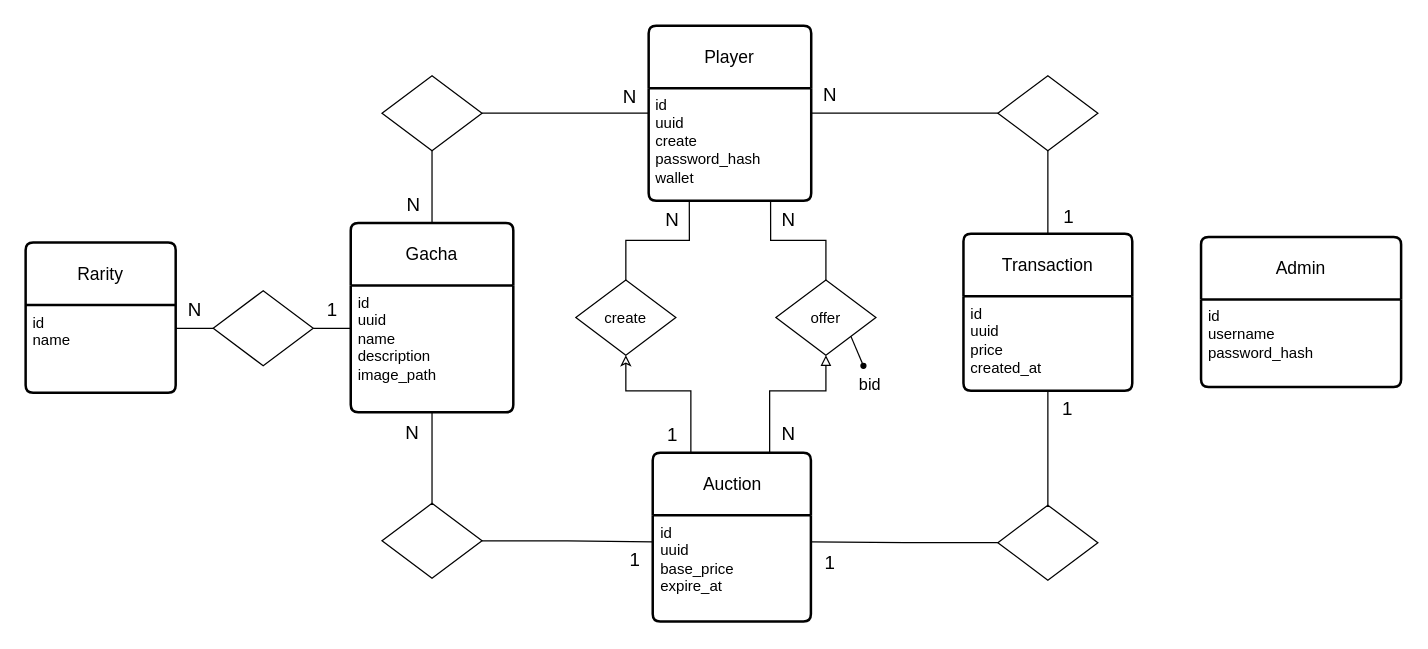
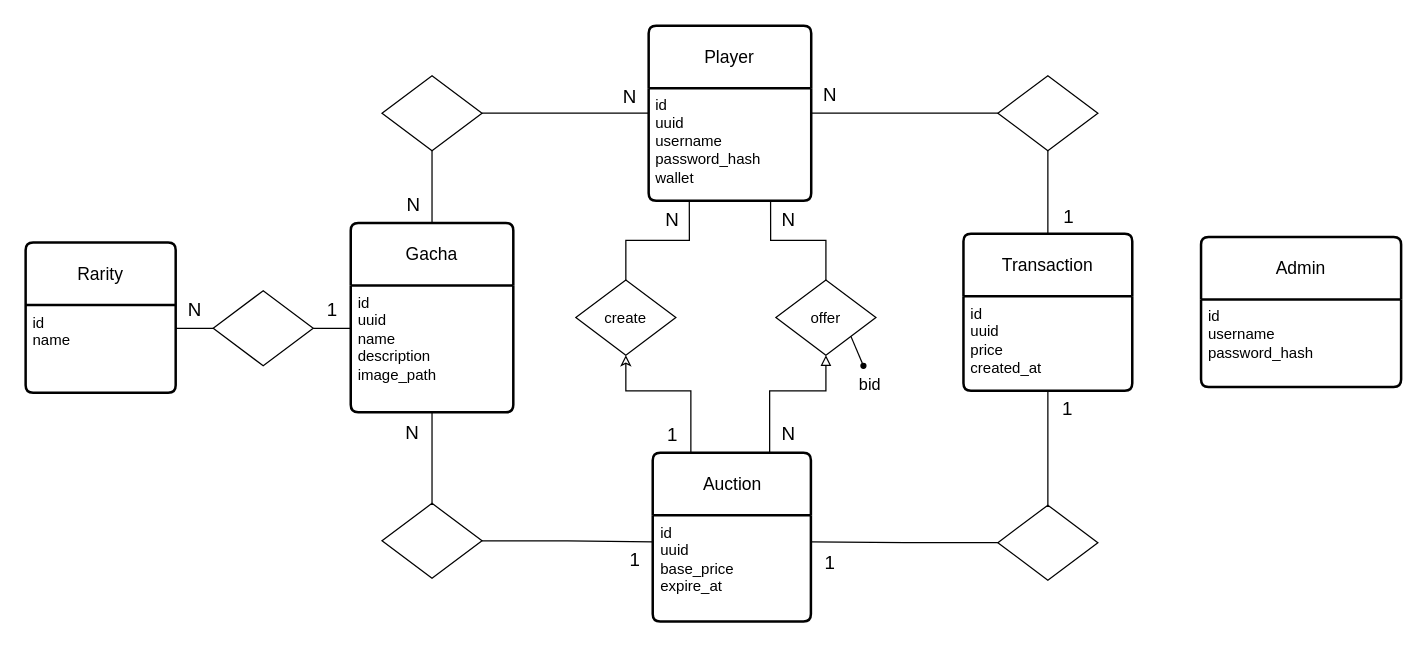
(710, 142) -> (710, 142)
